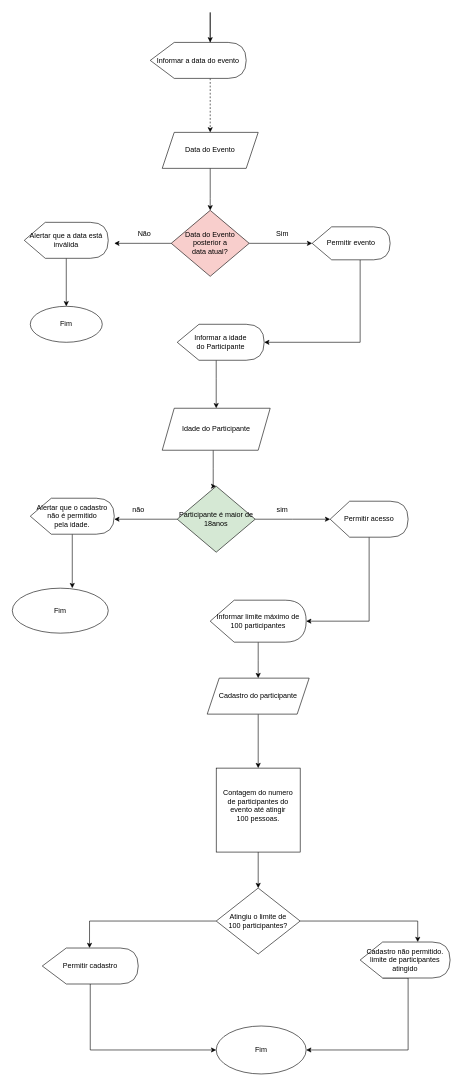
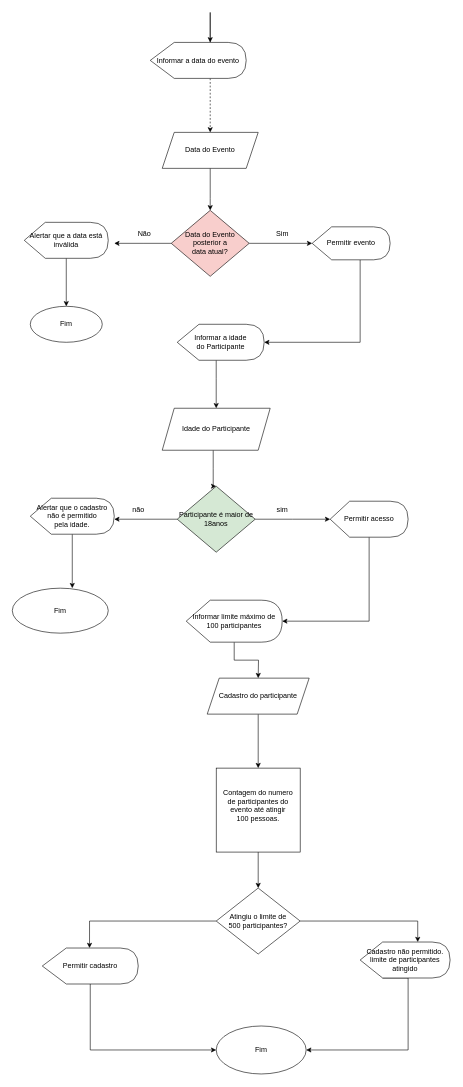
(258, 621) -> (234, 621)
(258, 921) -> (258, 921)
